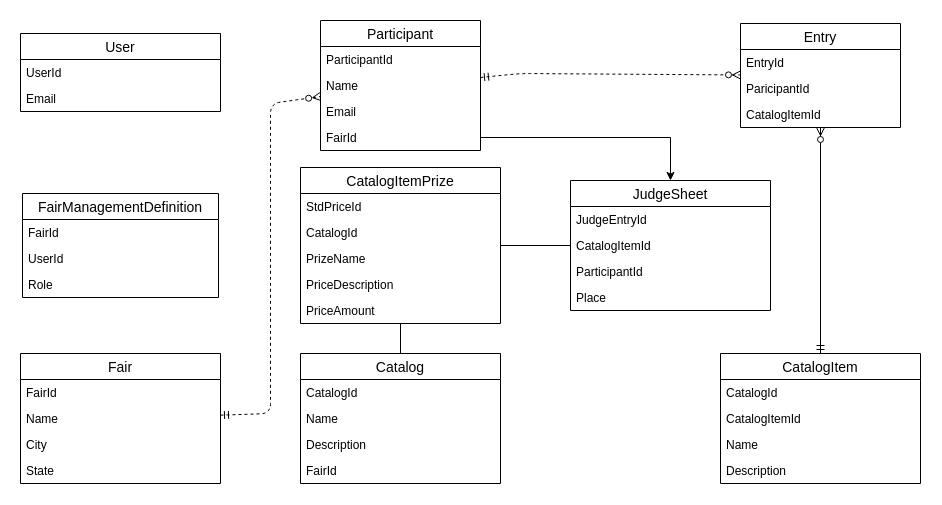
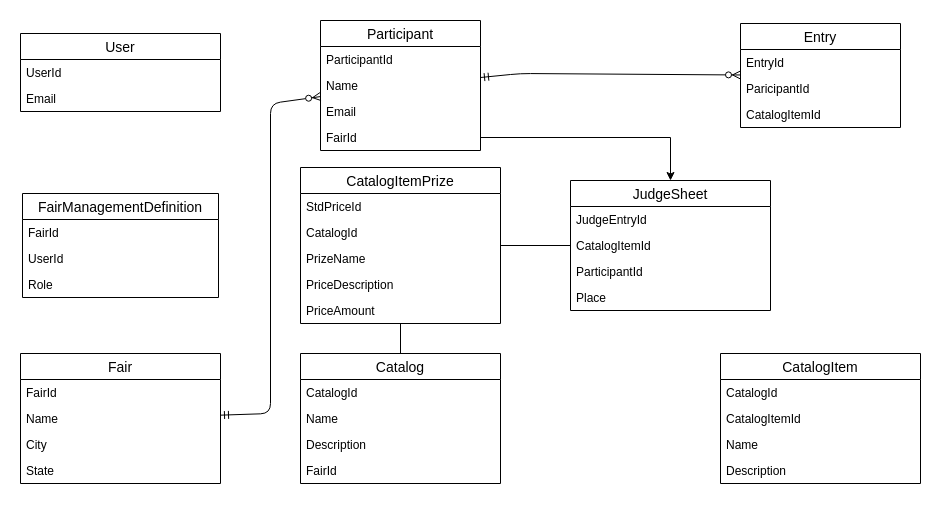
(618, 74) -> (618, 74)
(821, 242) -> none
(271, 265) -> (271, 265)
